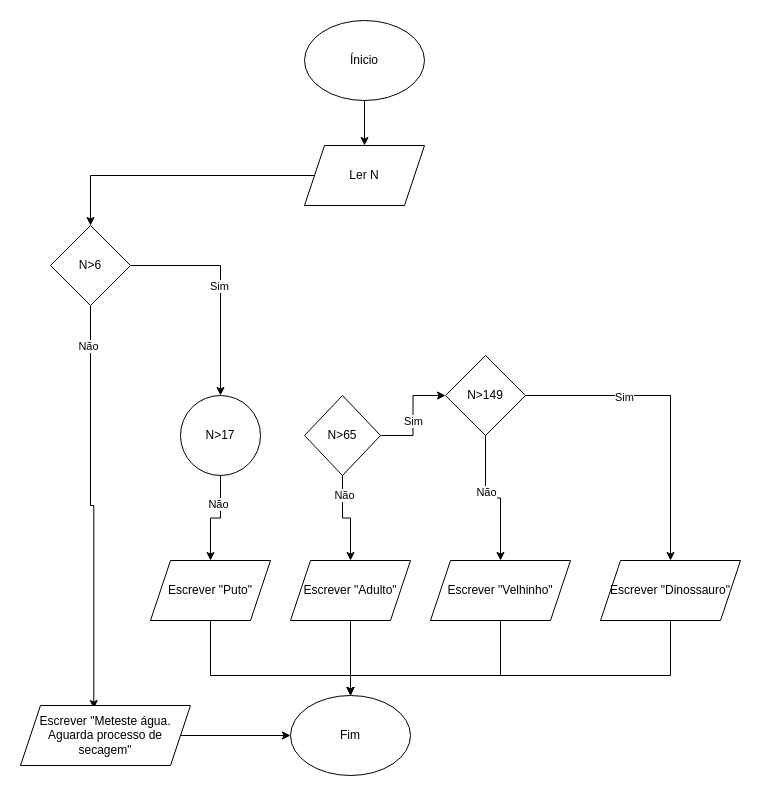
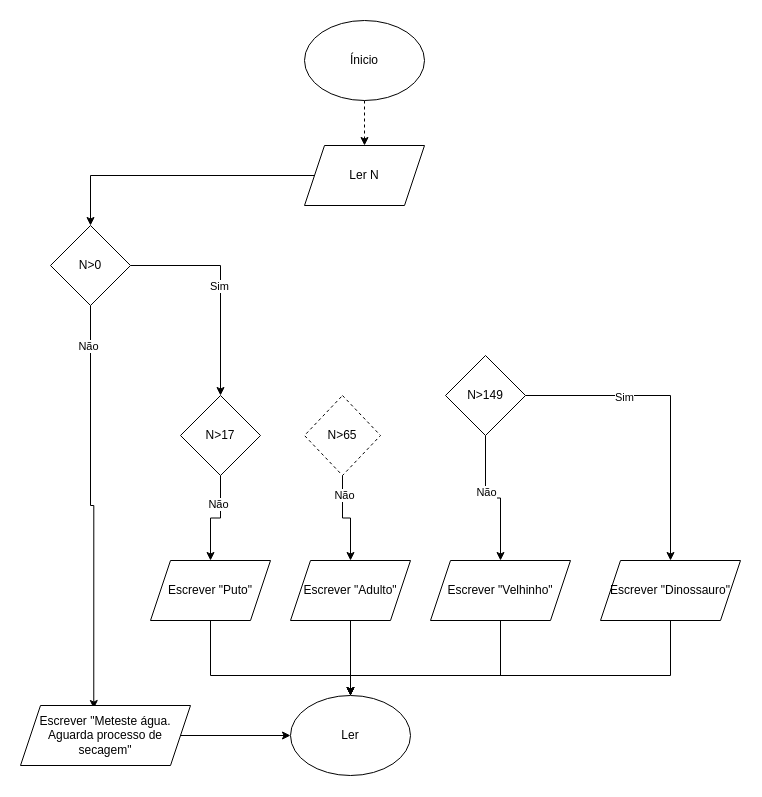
(365, 120) -> (365, 120)
(91, 266) -> (91, 266)
(413, 419) -> none
(221, 436) -> (221, 436)
(343, 436) -> (343, 436)
(351, 736) -> (351, 736)
